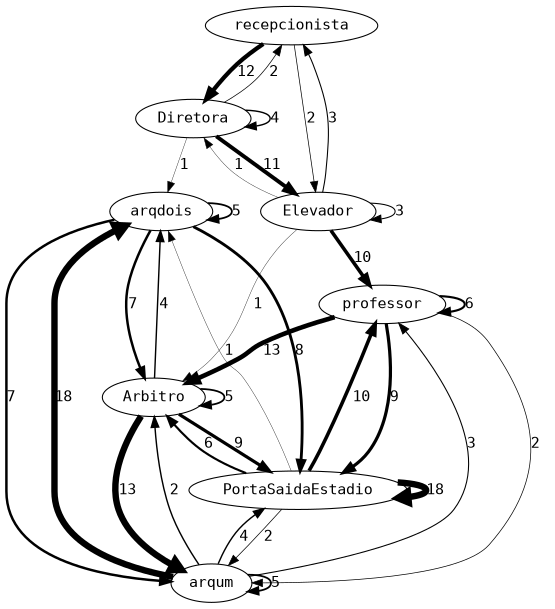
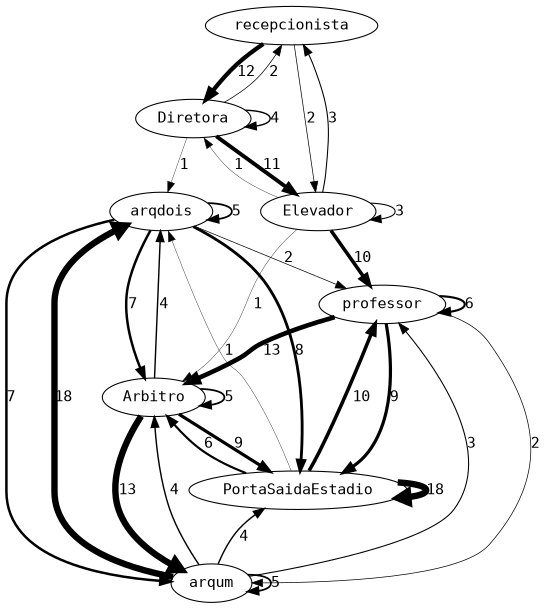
none -> (262, 254)
(175, 490) -> (175, 490)
(259, 534) -> none
